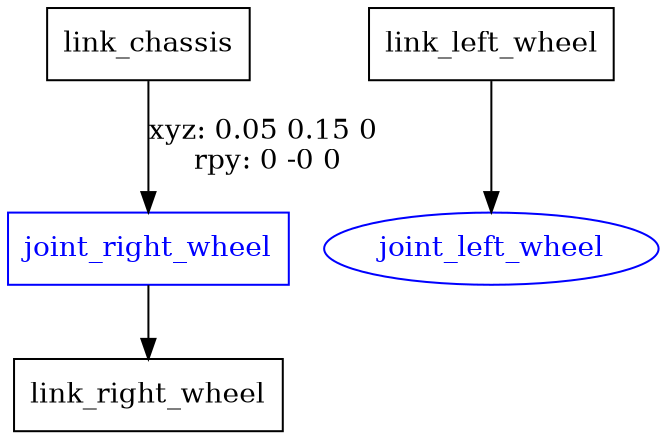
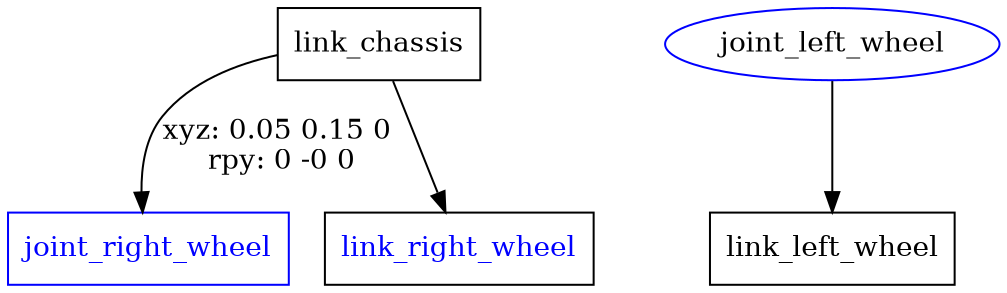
(491, 136) -> (832, 136)
(491, 249) -> (832, 44)
(148, 312) -> (415, 137)
(148, 395) -> (459, 249)
